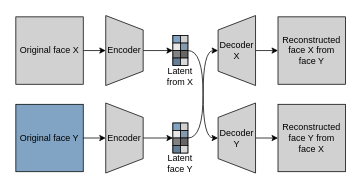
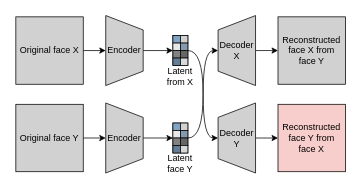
(49, 138) -> (49, 138)
(312, 138) -> (312, 138)
